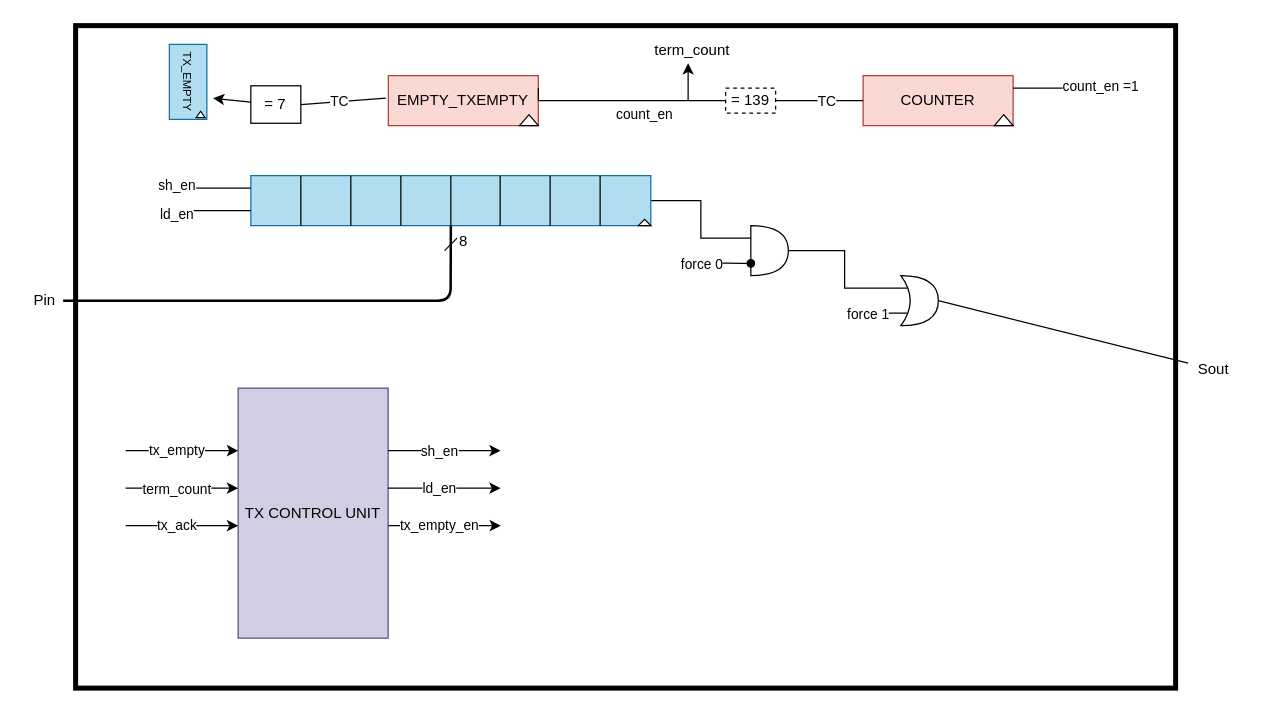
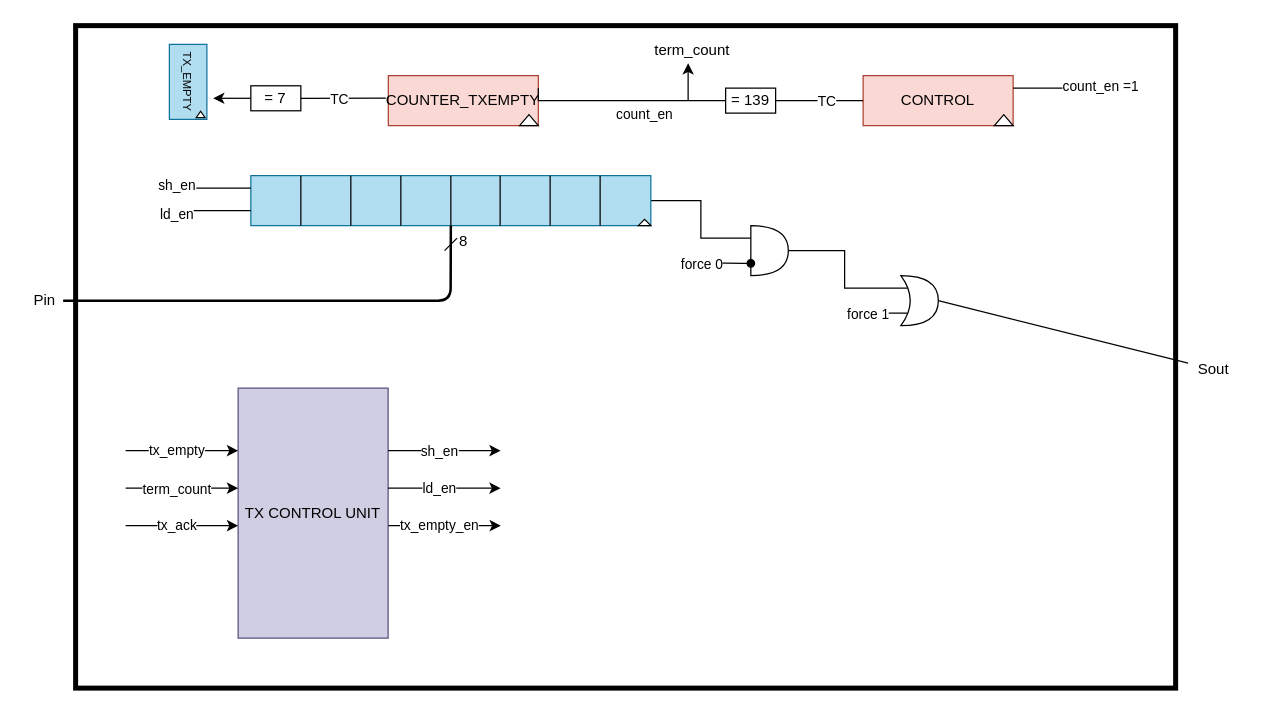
(463, 101) -> (463, 101)
(751, 101) -> (751, 101)
(938, 101) -> (938, 101)
(276, 105) -> (276, 98)
